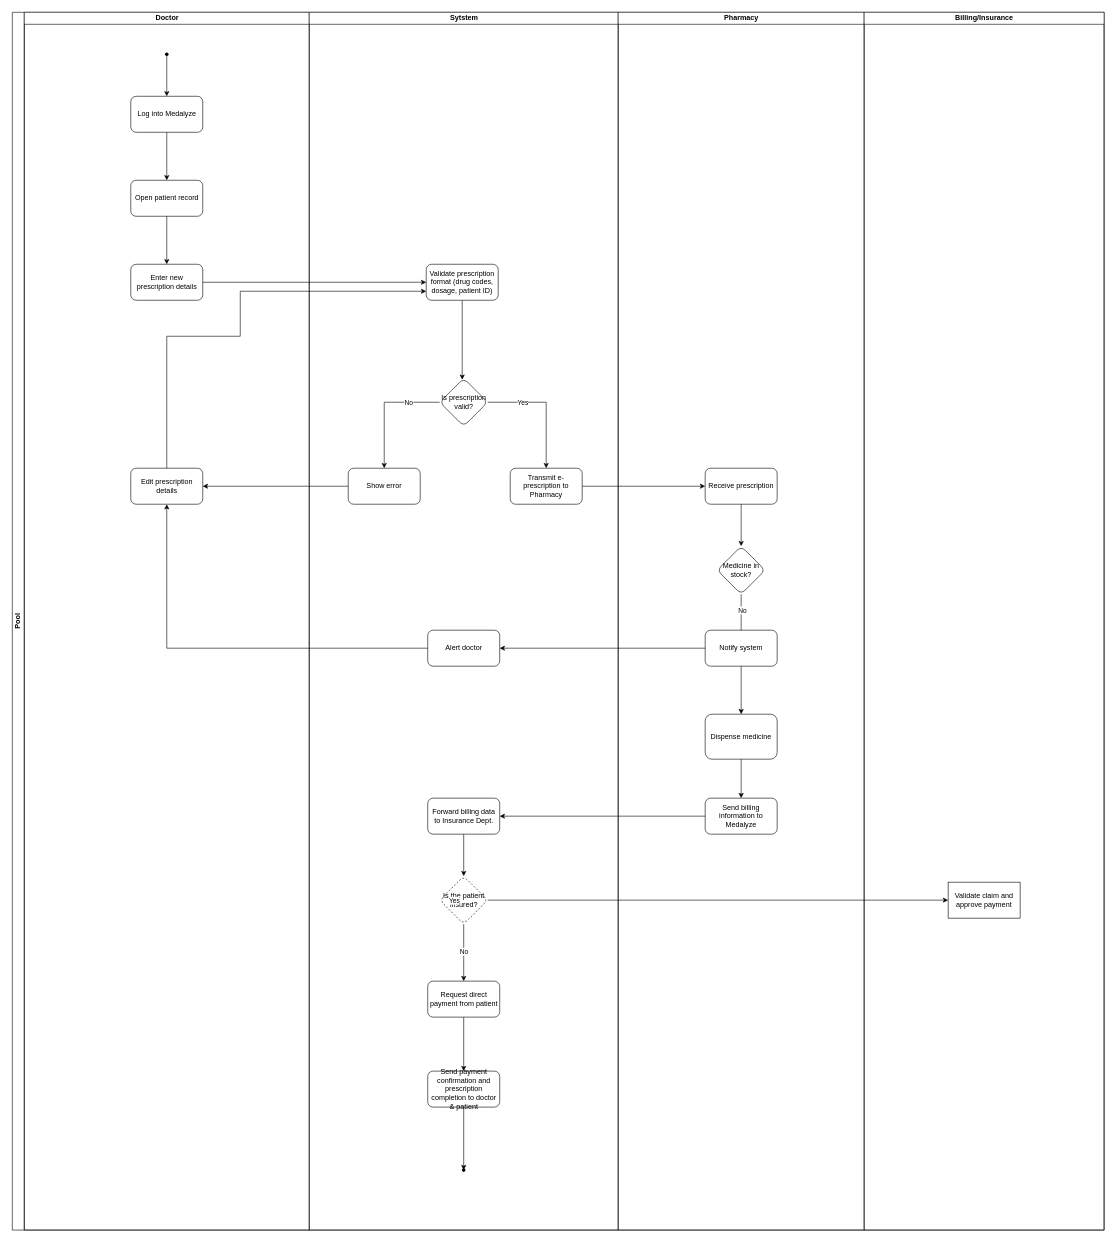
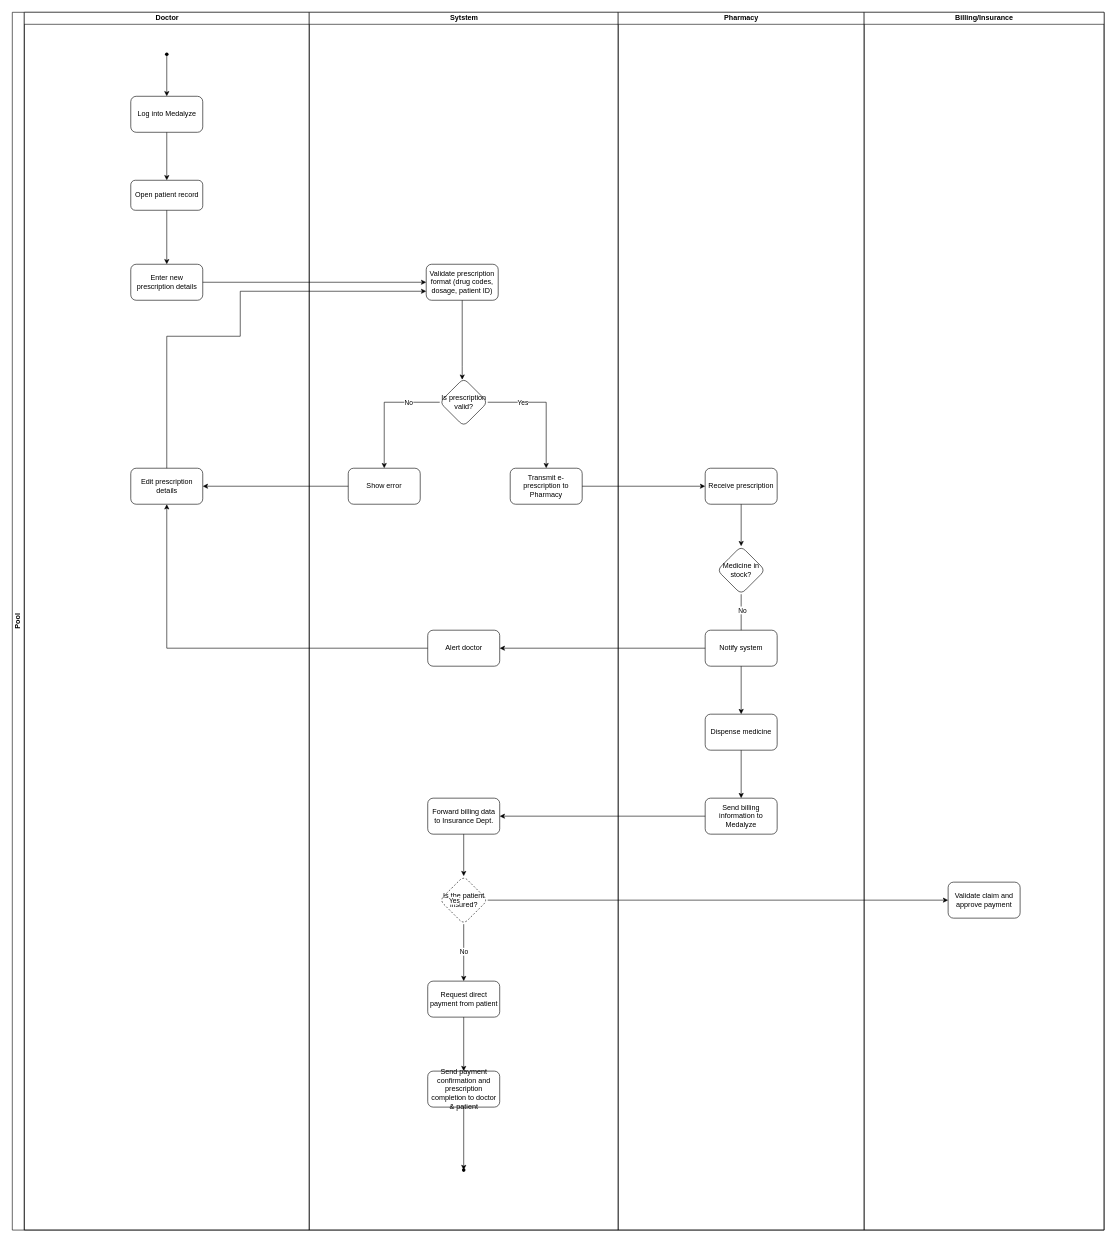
(167, 198) -> (167, 195)
(741, 737) -> (741, 732)
(984, 900) -> (984, 900)
